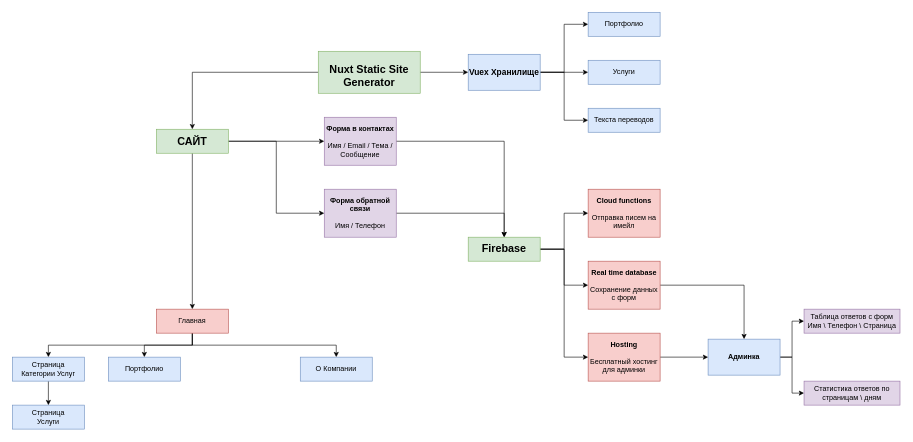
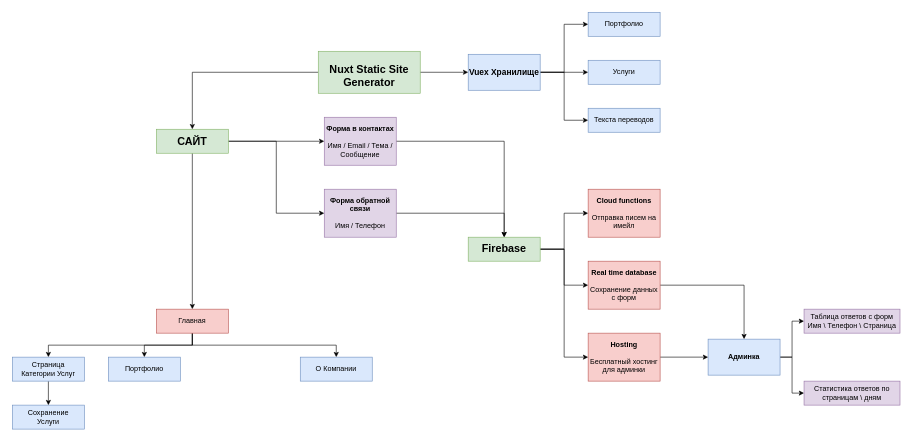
(48, 417) -> (48, 417)
